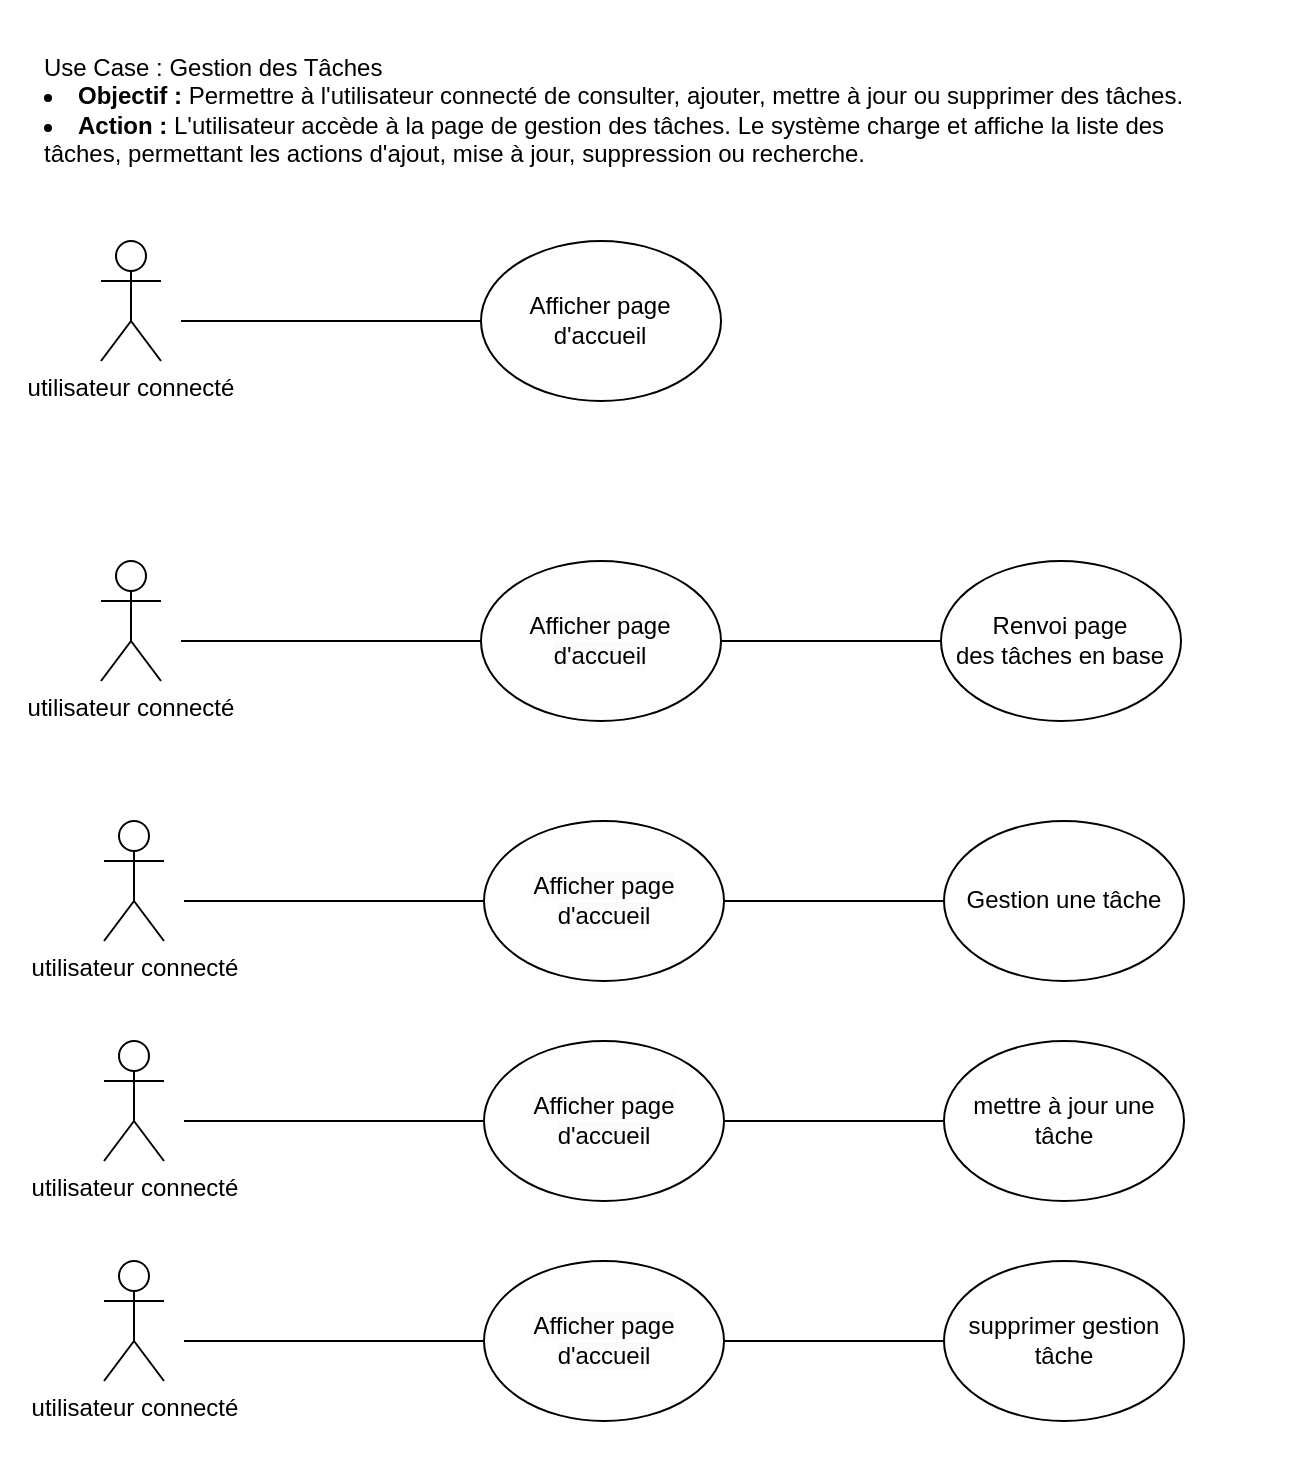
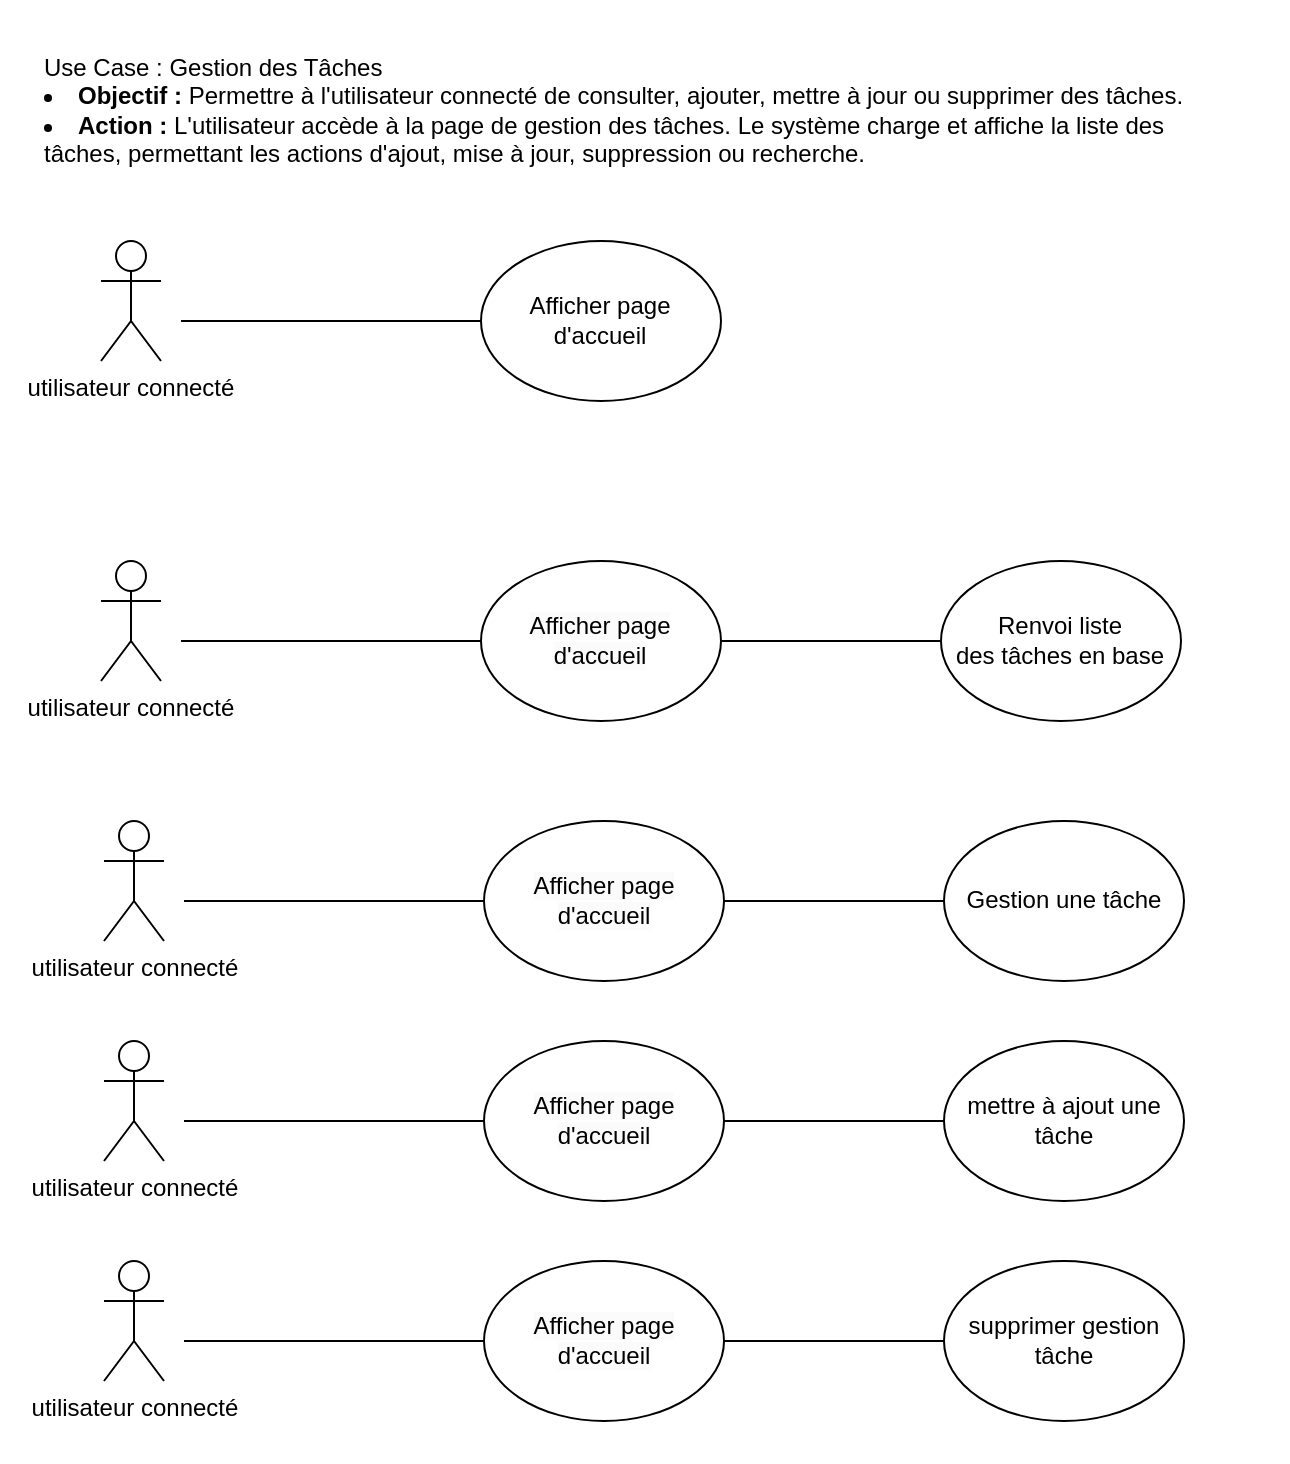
(1061, 641) -> (1061, 641)
(1065, 1121) -> (1065, 1121)
